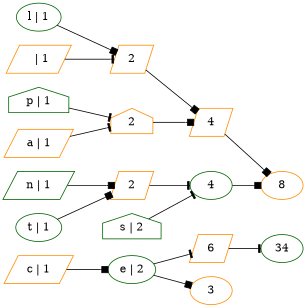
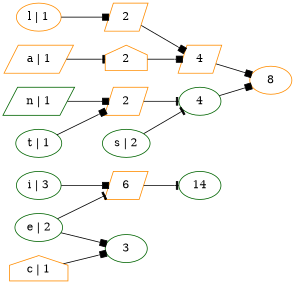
(39, 17) -> (39, 17)
(39, 59) -> none
(39, 101) -> none
none -> (39, 185)
(132, 228) -> (126, 143)
(282, 249) -> (200, 185)
(39, 270) -> (39, 270)
(83, 270) -> (81, 259)
(211, 291) -> (126, 249)
